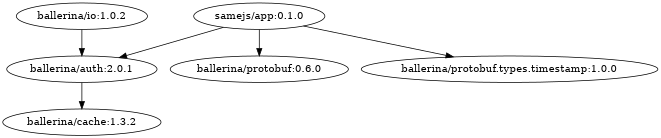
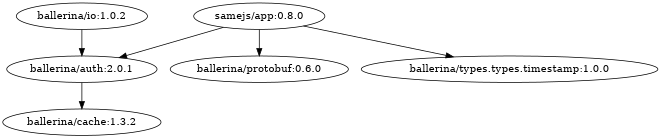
(259, 16) -> (259, 16)
(510, 69) -> (510, 69)
